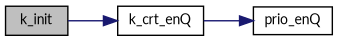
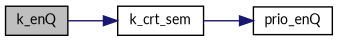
(37, 21) -> (37, 21)
(161, 21) -> (161, 21)
